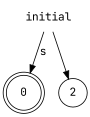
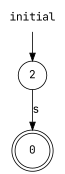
(38, 49) -> (33, 106)
